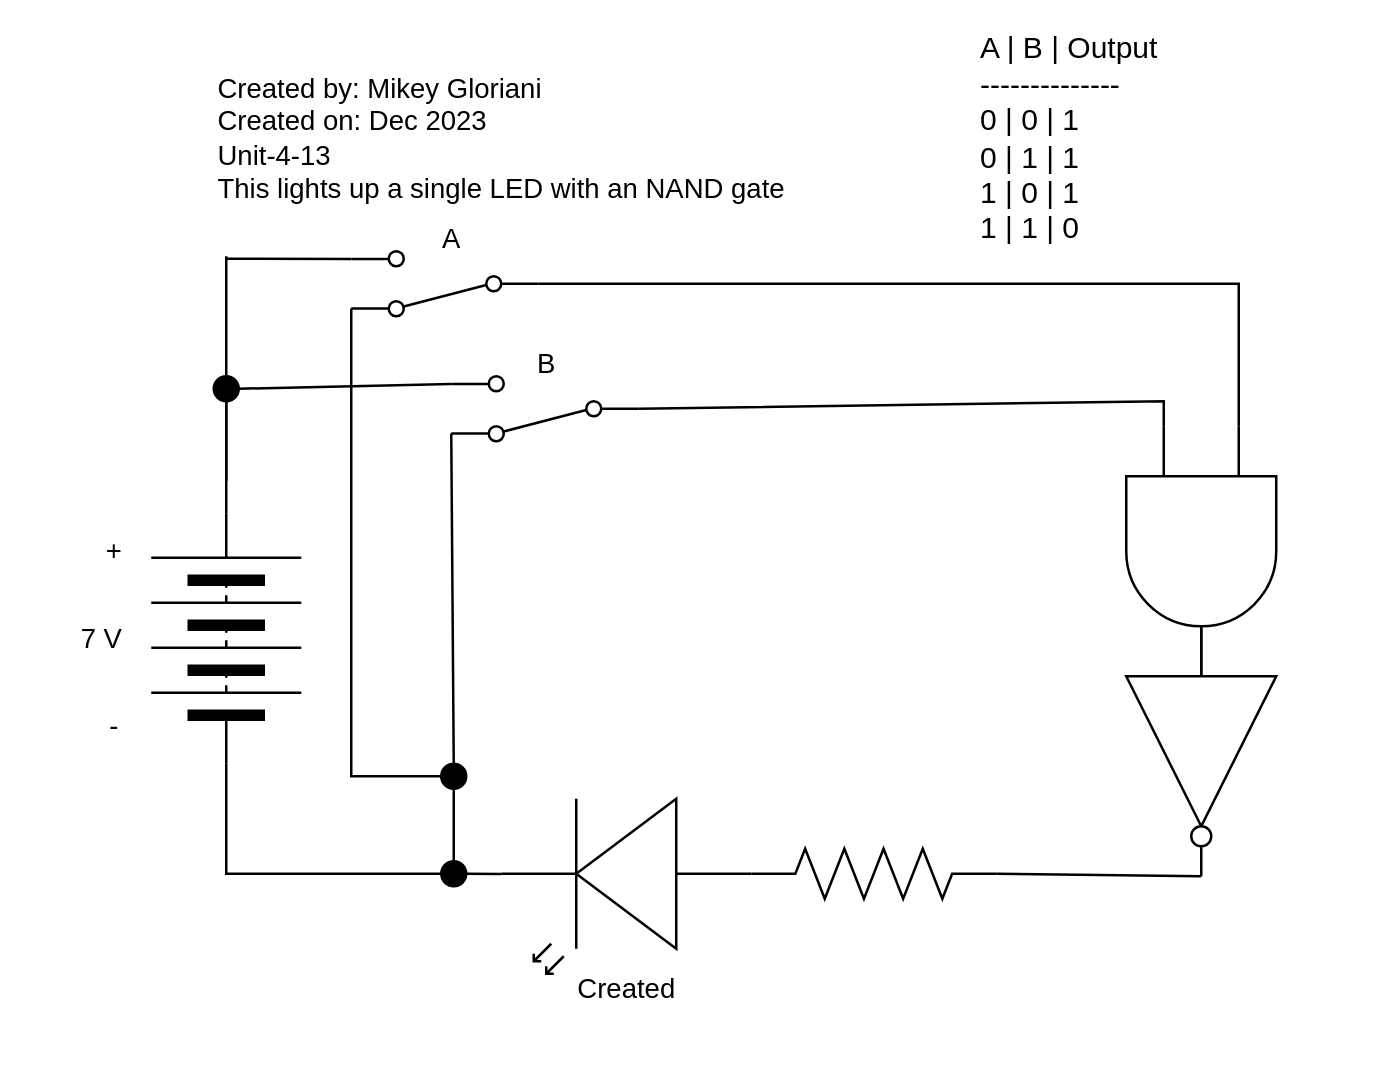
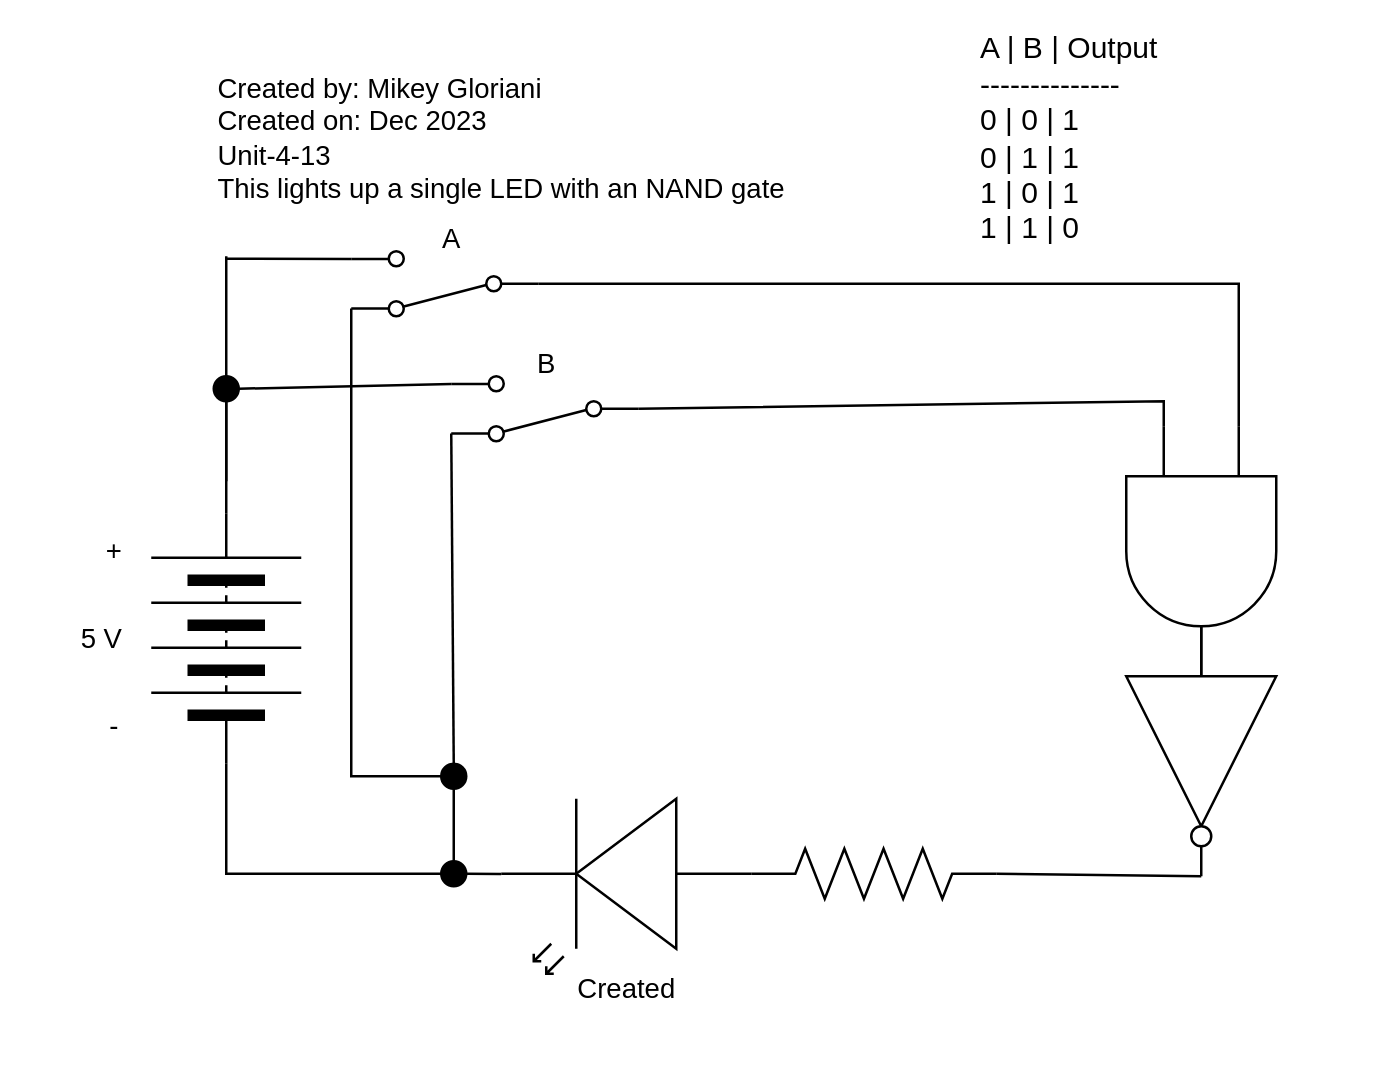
(103, 639) -> (103, 639)
